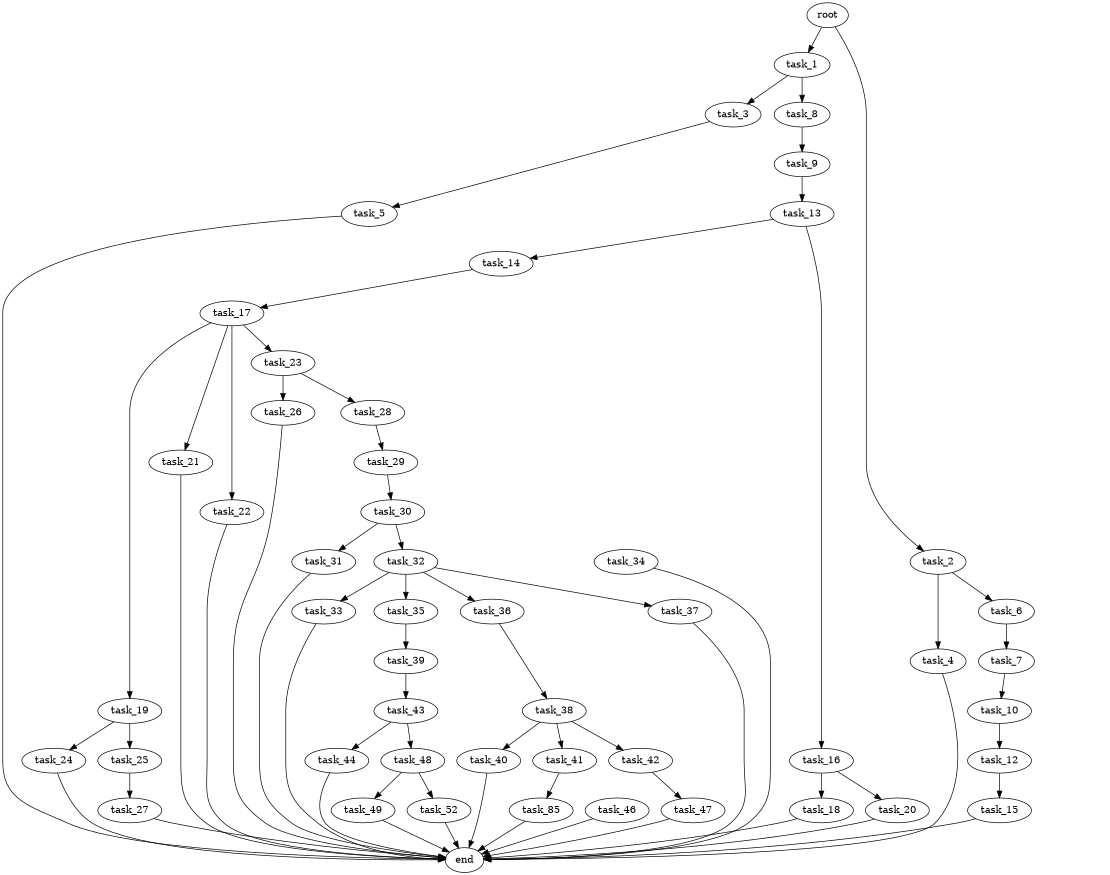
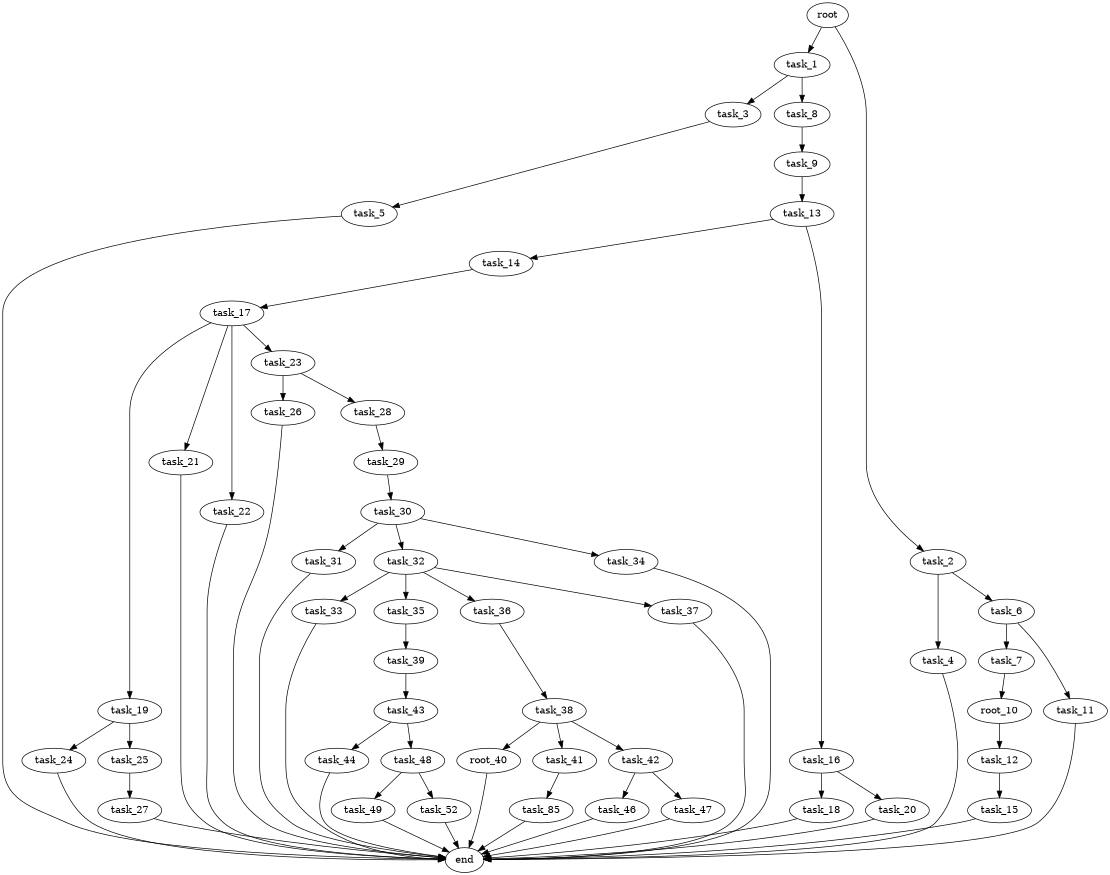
none -> (506, 536)
(1000, 711) -> (1000, 711)
none -> (1075, 711)
(489, 761) -> (489, 761)
none -> (630, 782)
